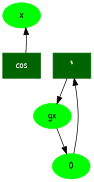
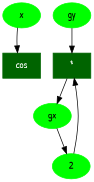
none -> (72, 15)
(26, 44) -> (17, 37)
(71, 166) -> (71, 166)
